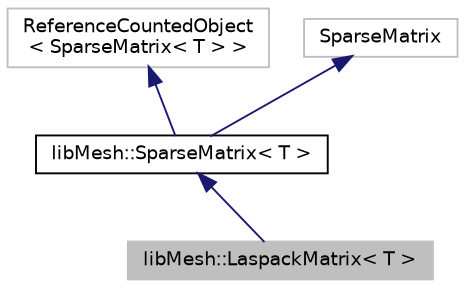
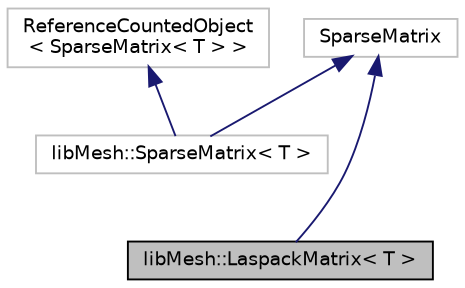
(182, 154) -> (182, 154)
(238, 215) -> (348, 165)
(280, 260) -> (280, 260)
